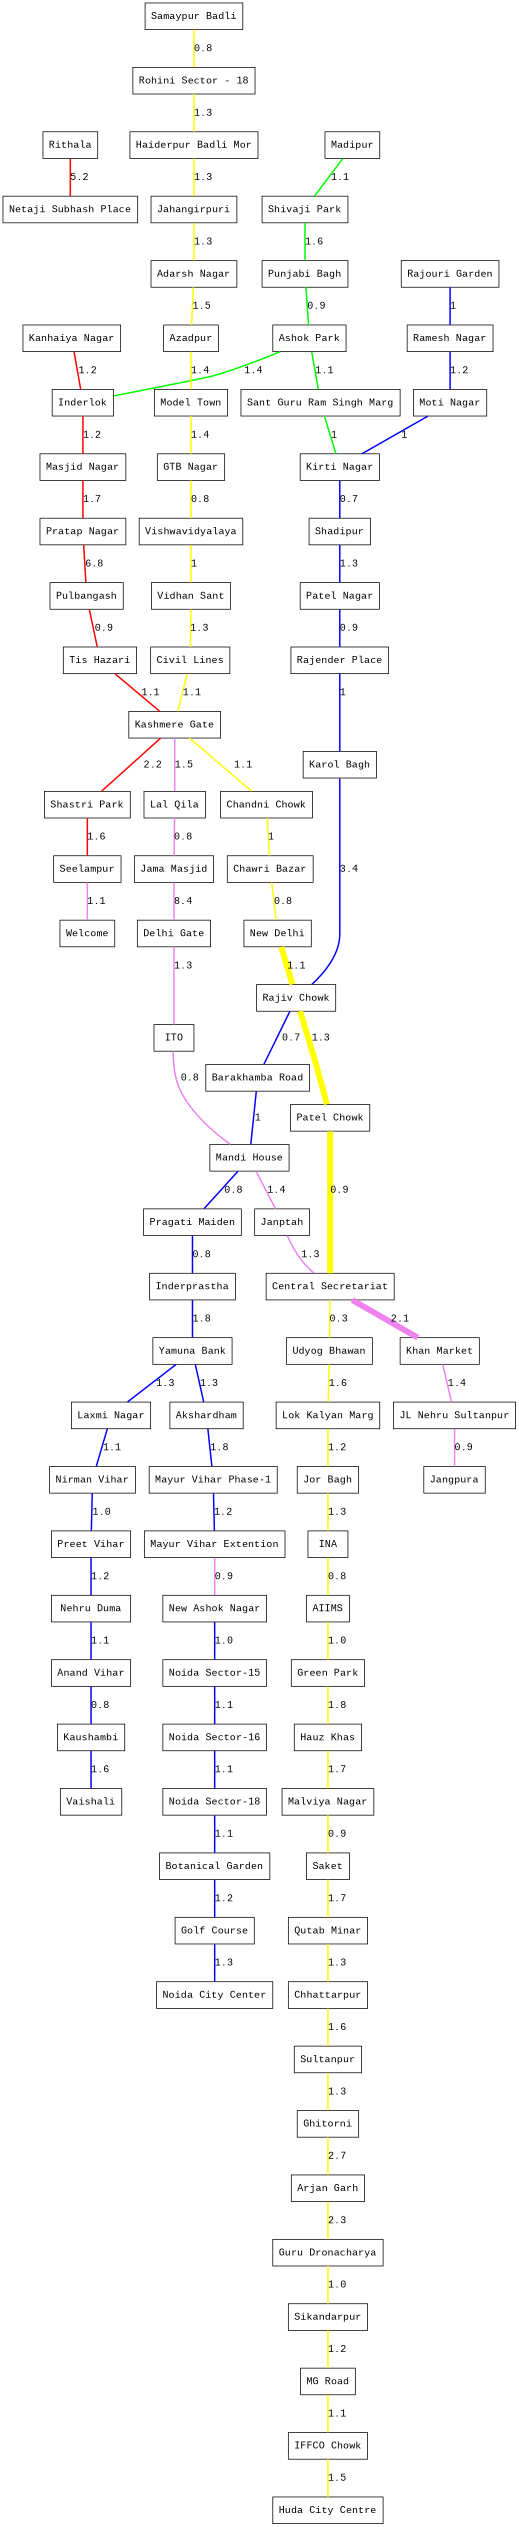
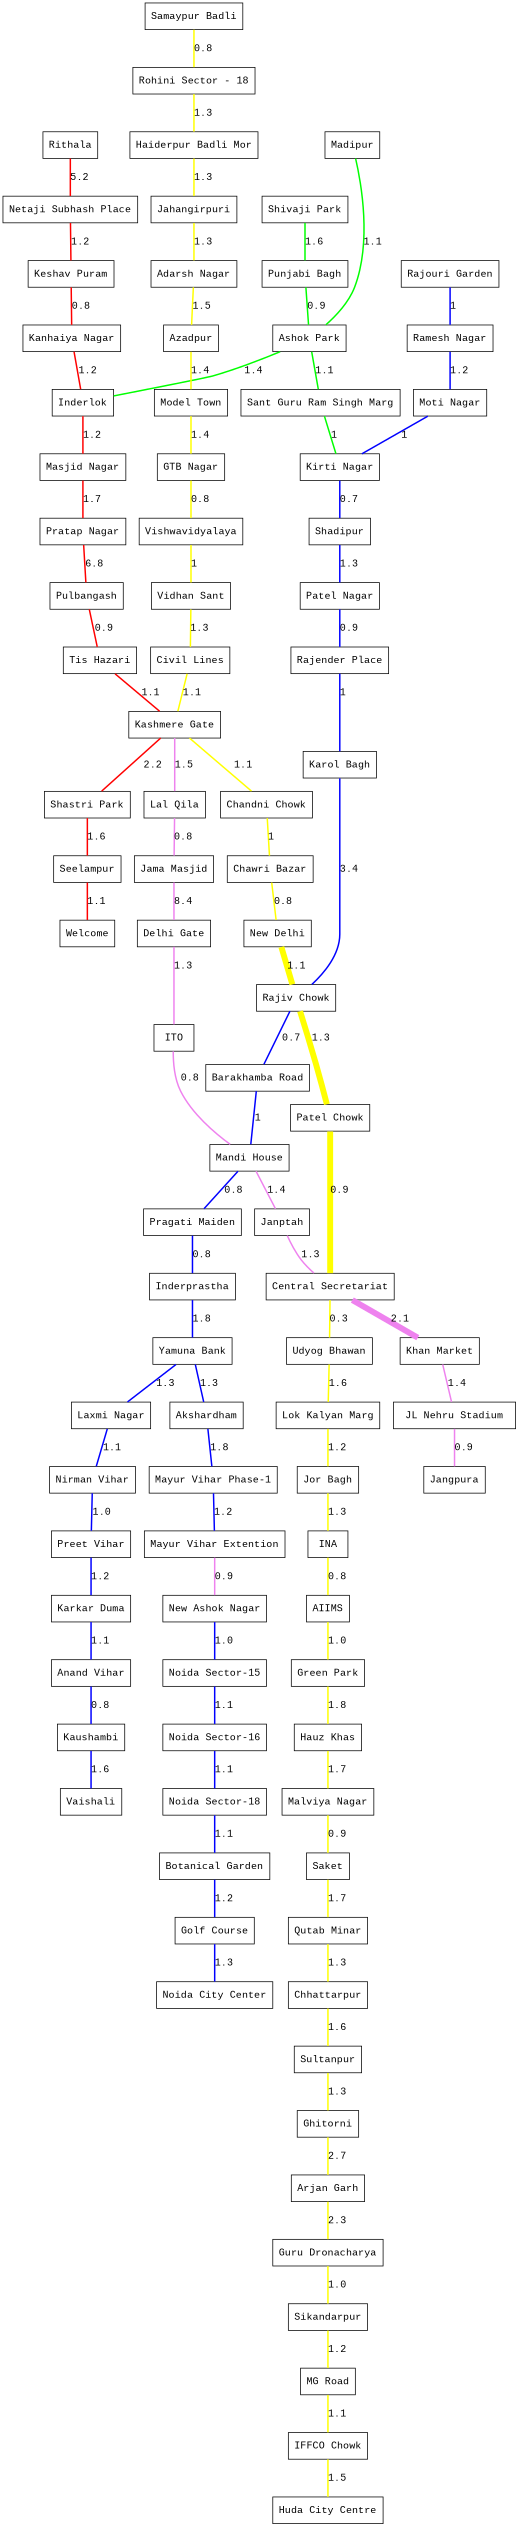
(329, 177) -> (363, 247)
none -> (71, 274)
(87, 901) -> (87, 901)
(455, 1415) -> (455, 1415)
(91, 1609) -> (91, 1609)
